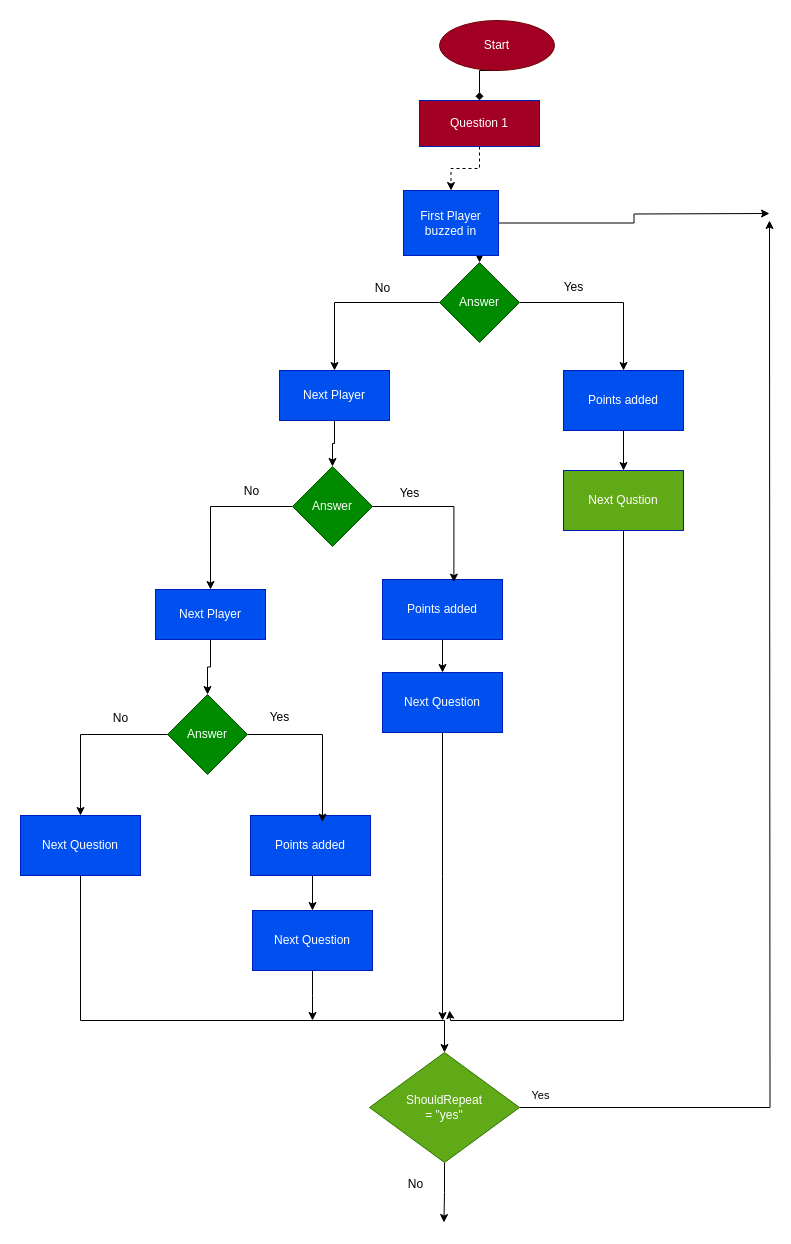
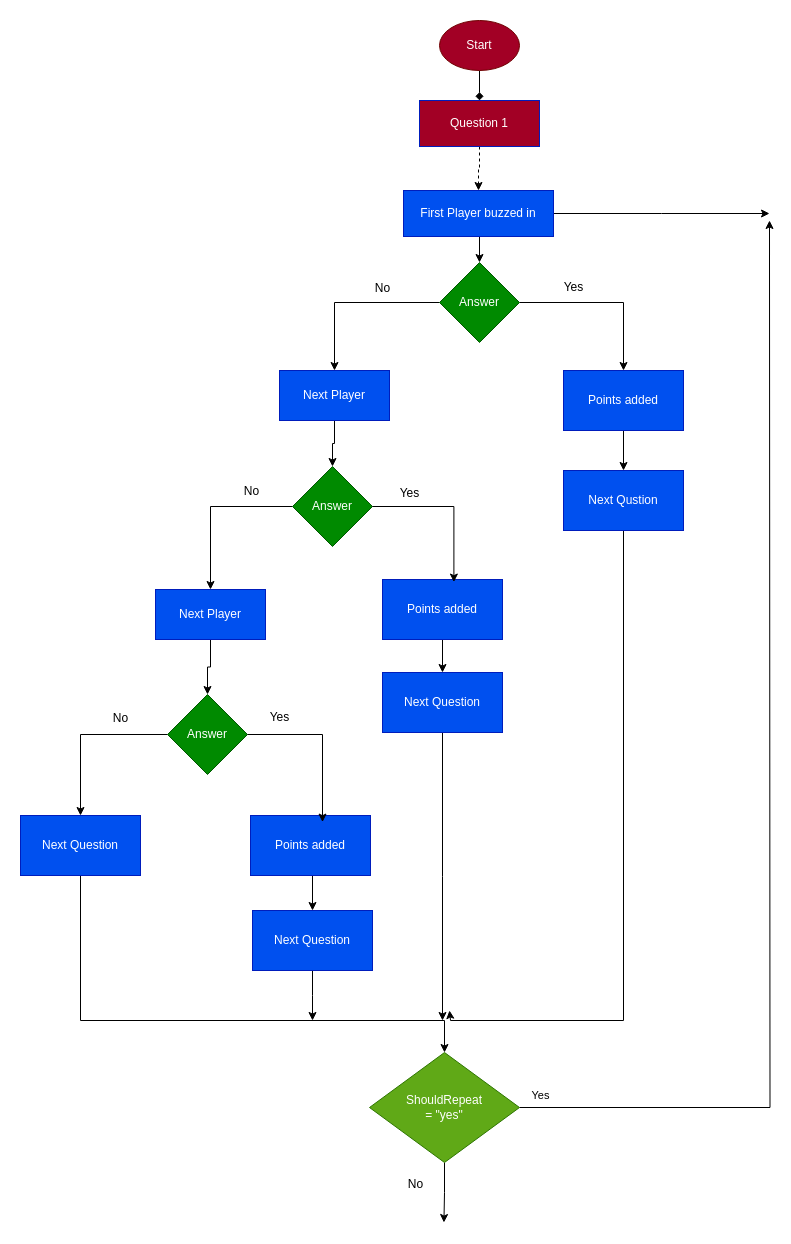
(497, 46) -> (480, 46)
(451, 223) -> (479, 214)
(624, 501) -> (624, 501)
